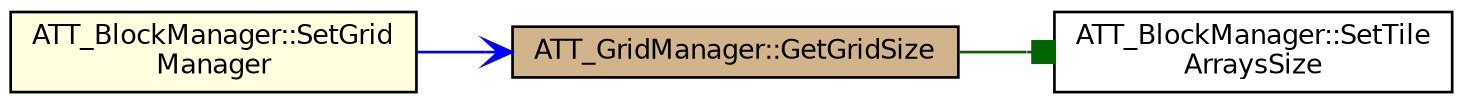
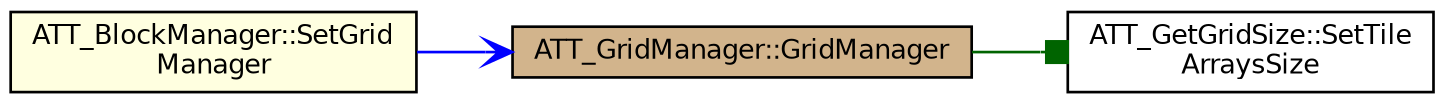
(735, 52) -> (742, 52)
(1253, 52) -> (1251, 52)
